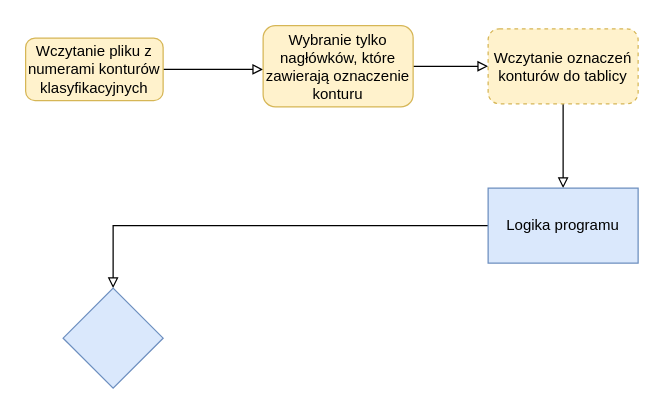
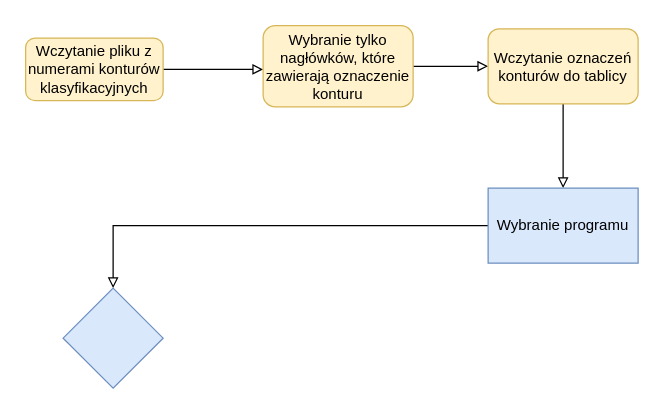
(563, 66) -> (563, 66)
(563, 226) -> (563, 226)
